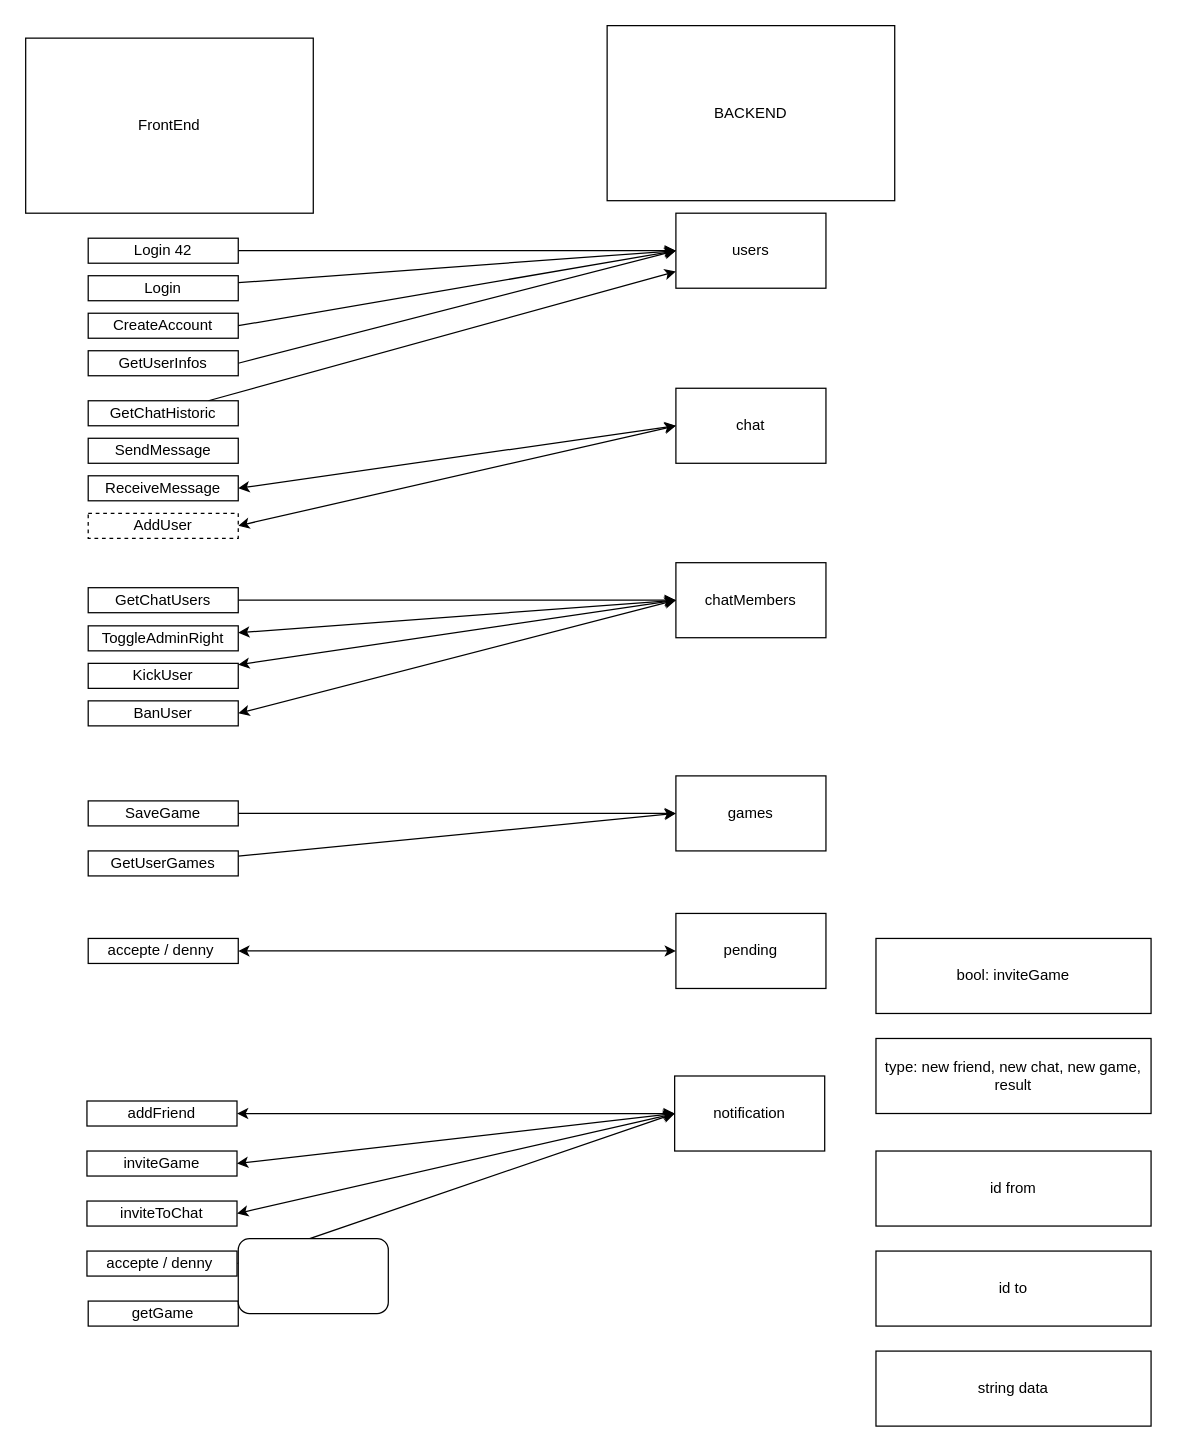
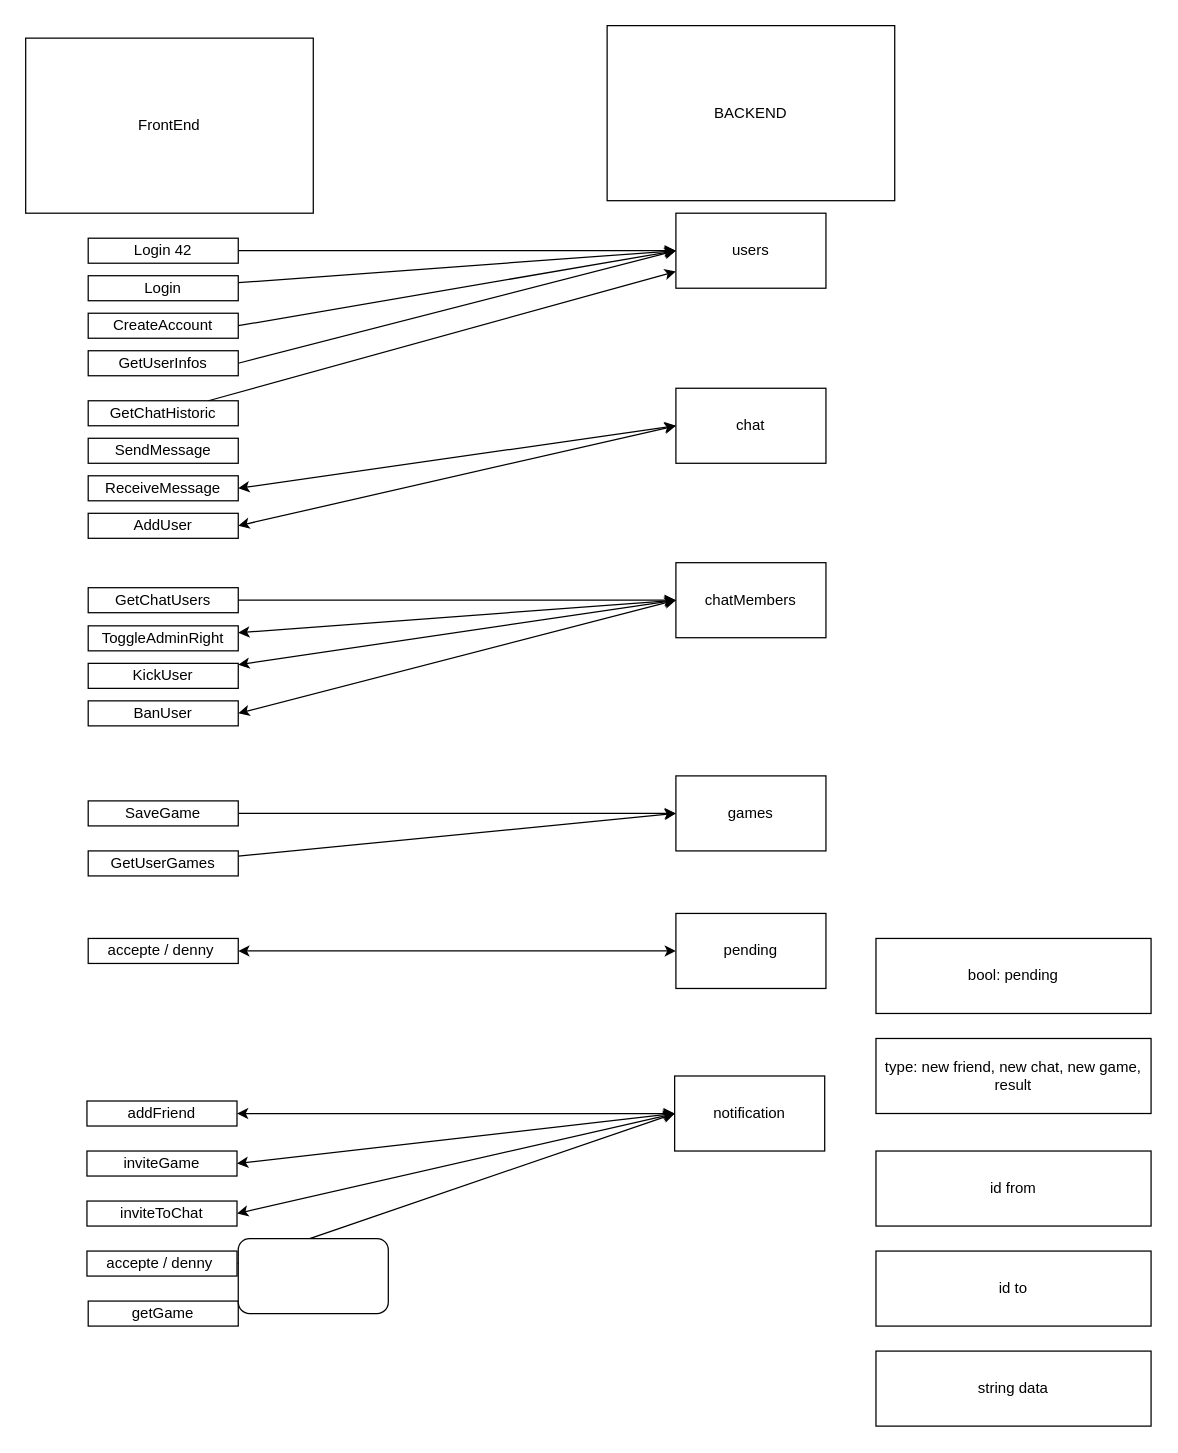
(163, 526) -> (163, 526)
(1013, 976) -> (1013, 976)
